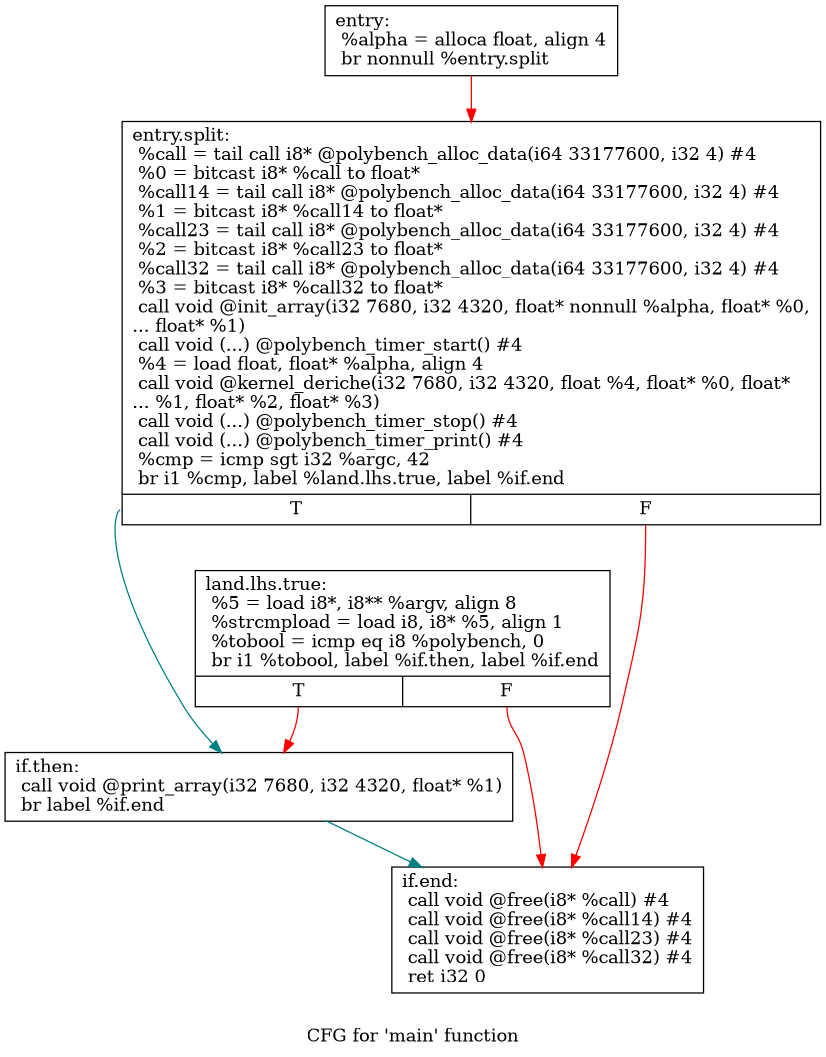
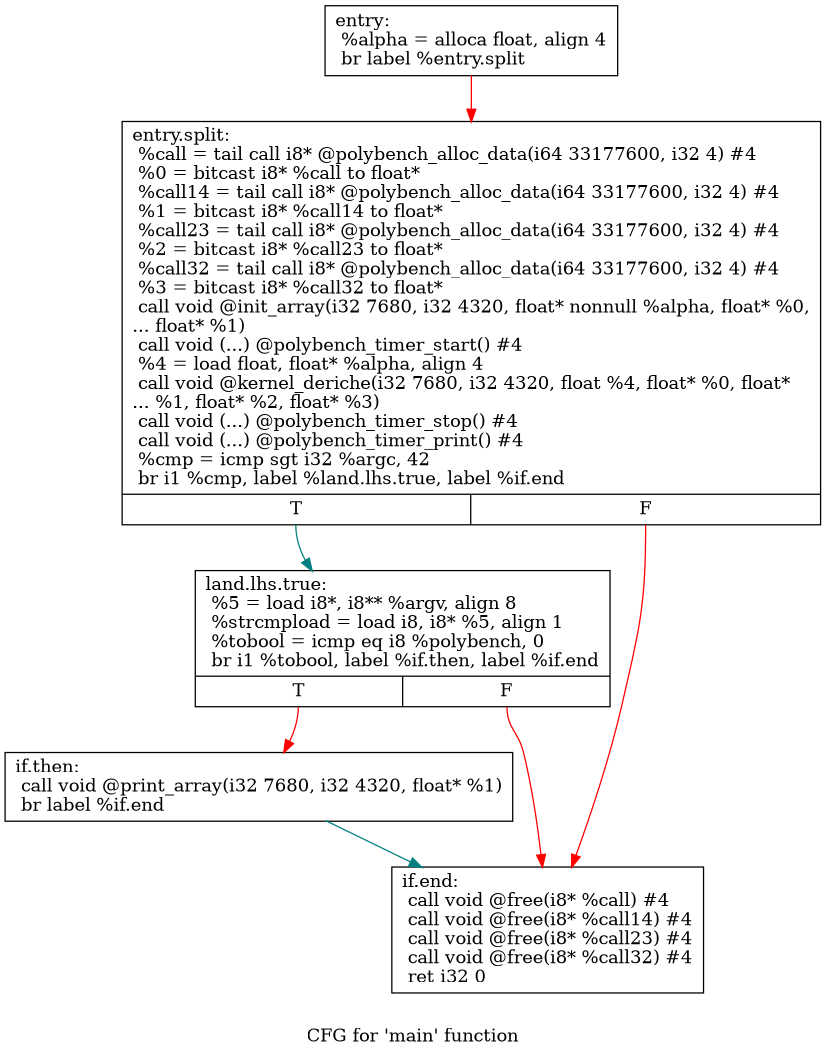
(443, 59) -> (431, 59)
(145, 634) -> (298, 543)
